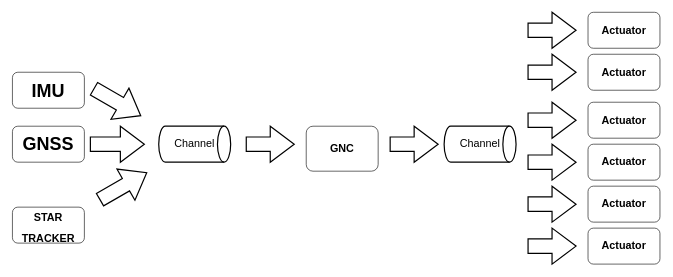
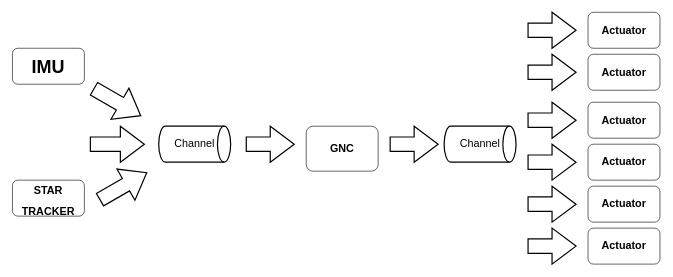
(48, 90) -> (48, 66)
(48, 144) -> none
(48, 225) -> (48, 198)
